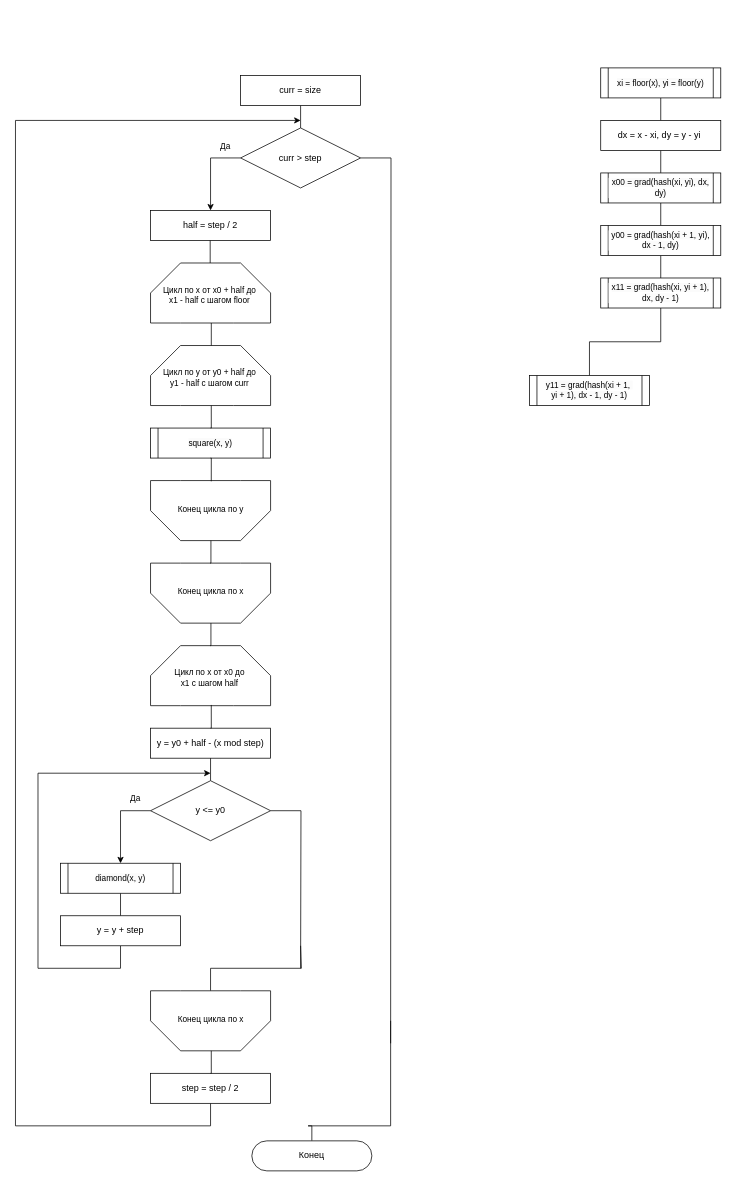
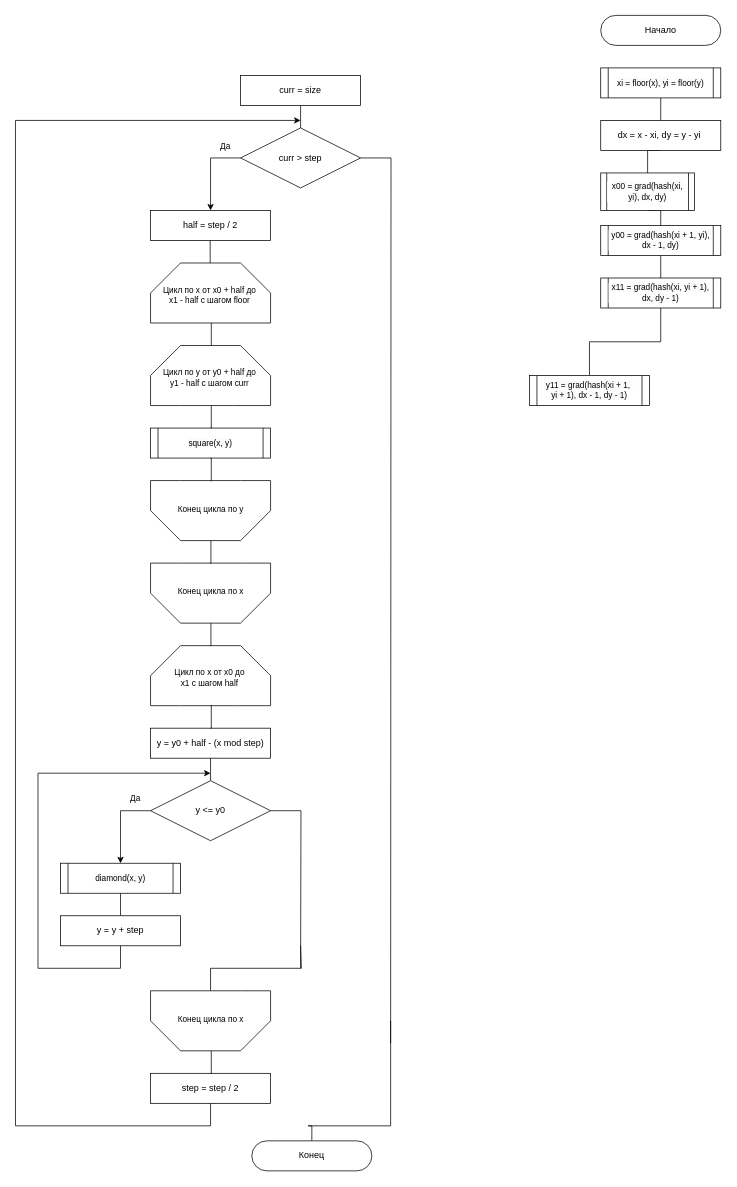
none -> (660, 30)
(660, 188) -> (647, 192)
